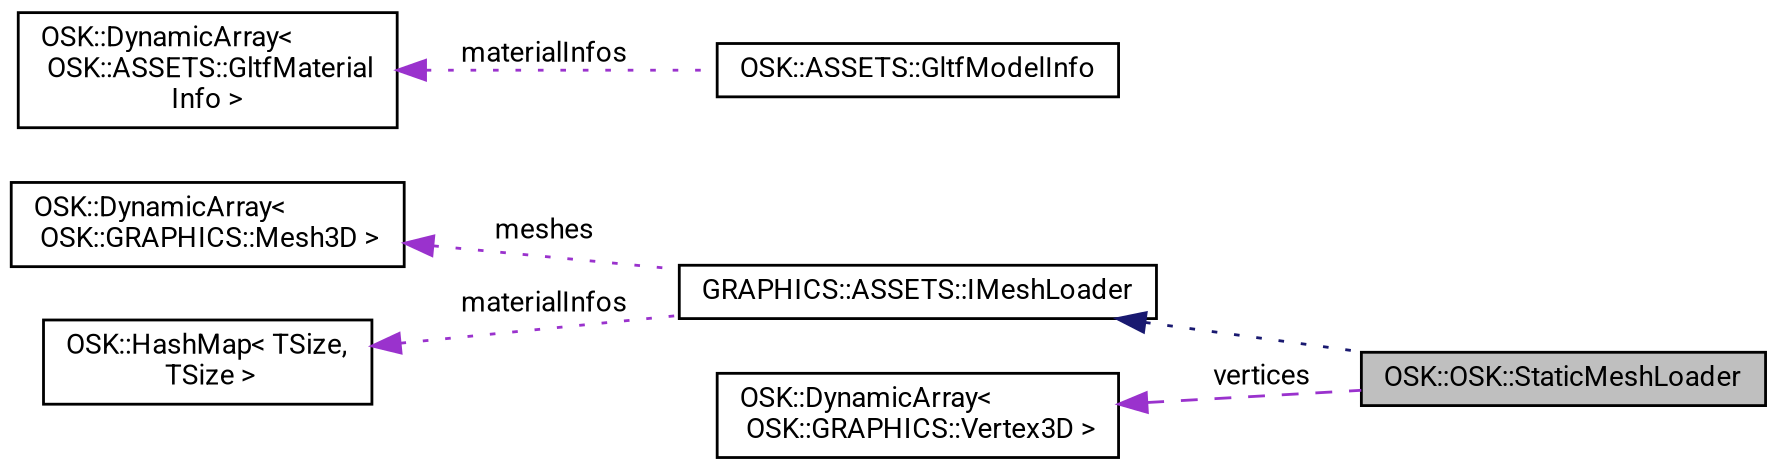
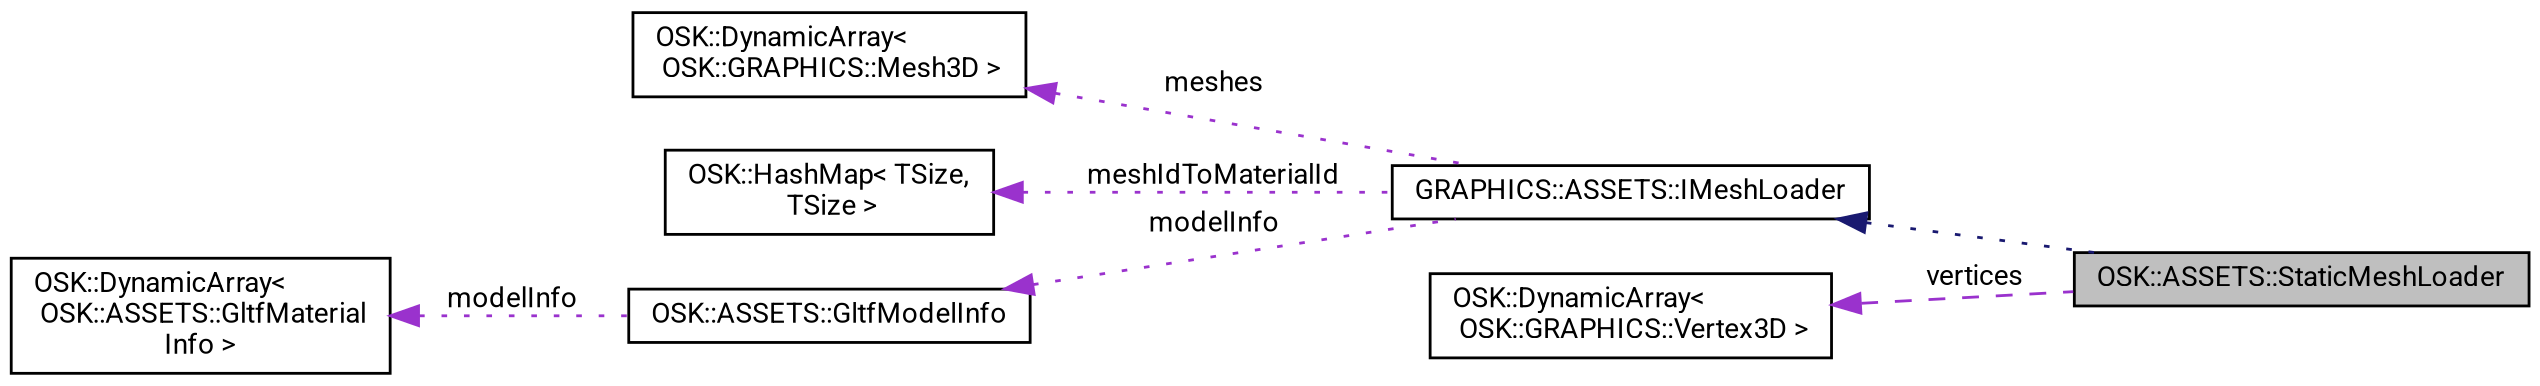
(542, 55) -> (509, 300)
none -> (1244, 252)
(542, 305) -> (1211, 177)
(1563, 379) -> (2302, 279)
